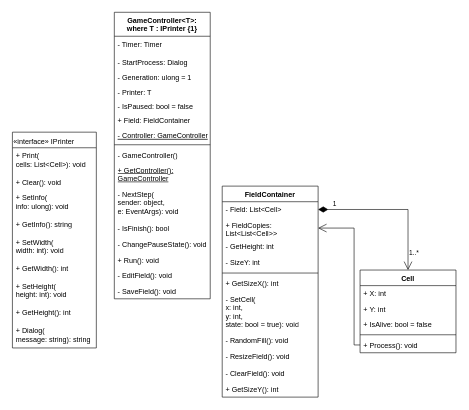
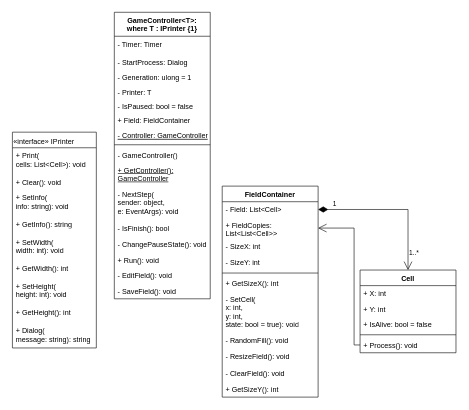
(46, 203) -> (48, 203)
(253, 247) -> (245, 247)
